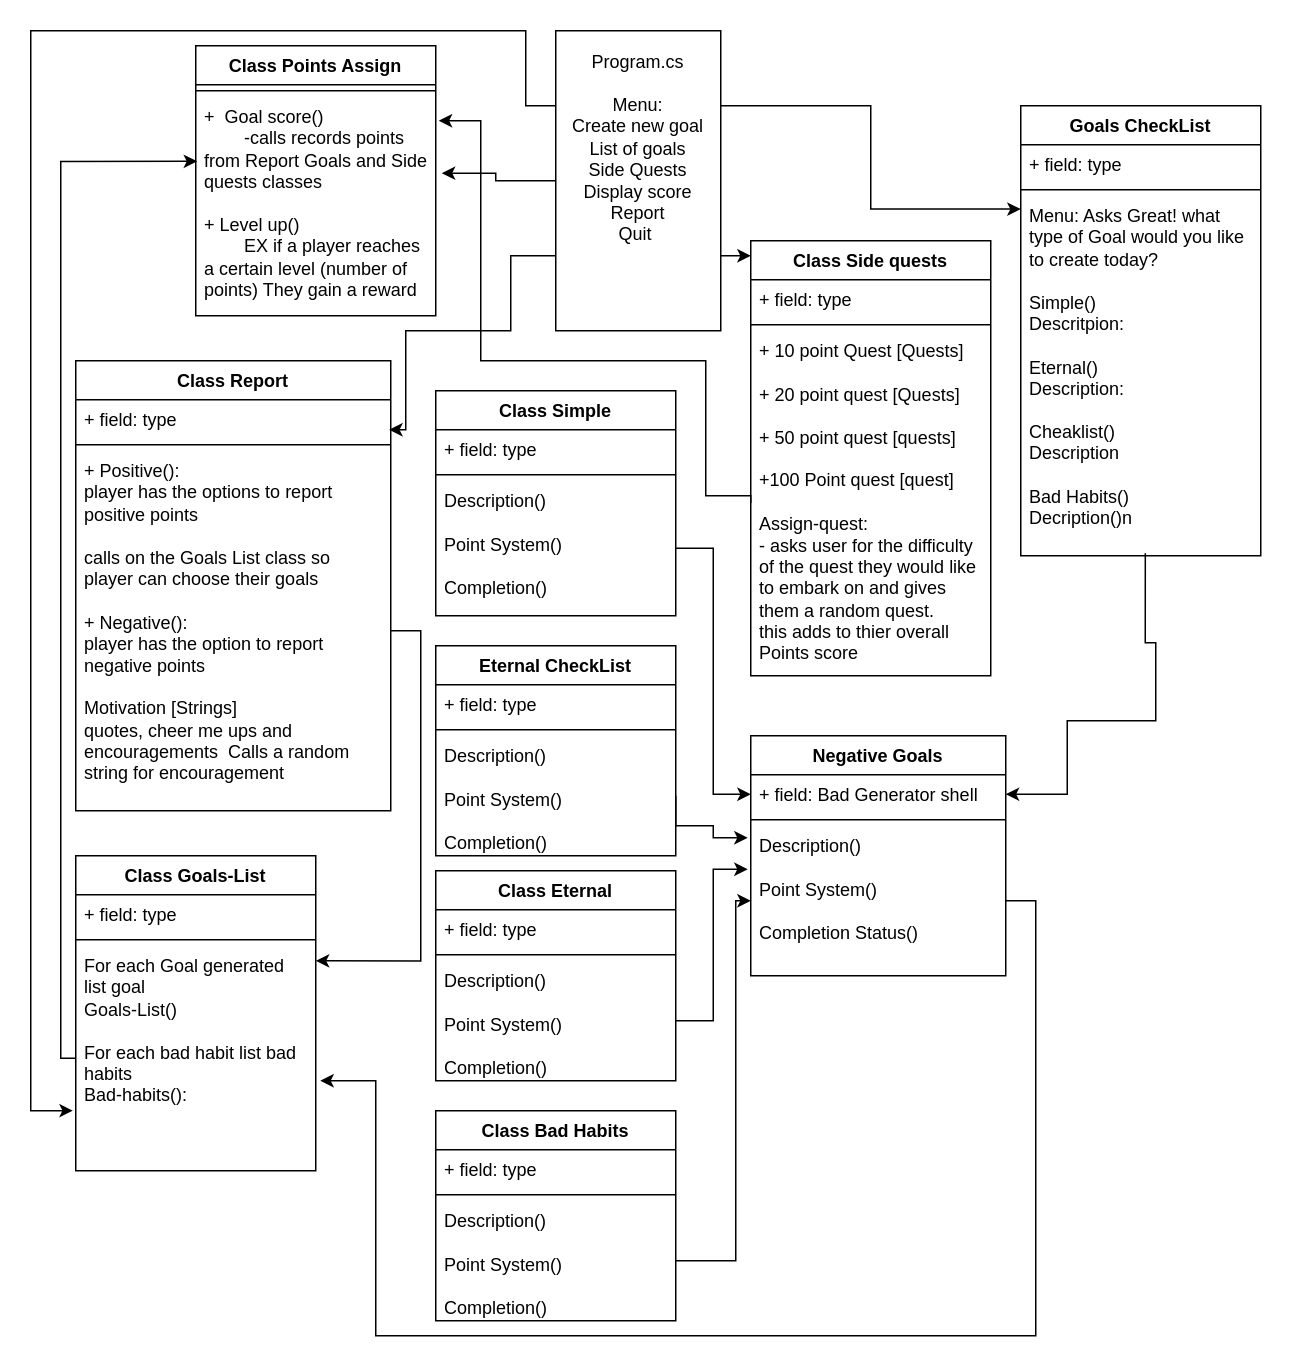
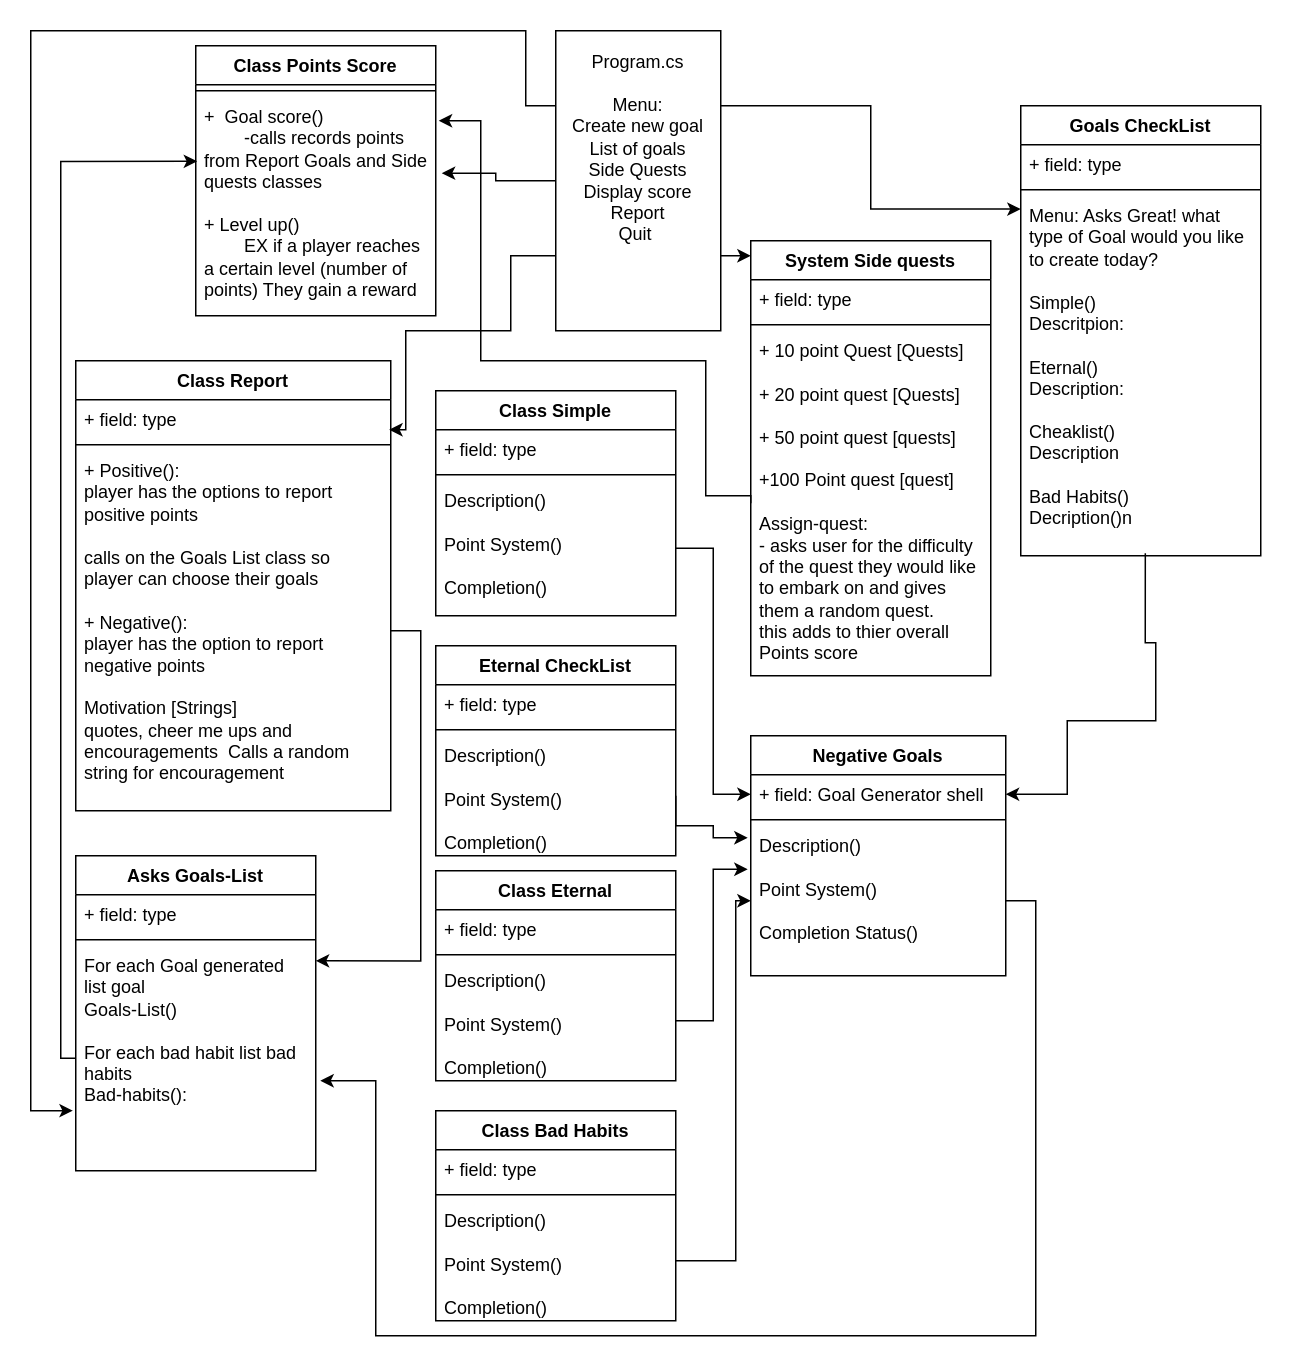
(316, 67) -> (316, 67)
(871, 262) -> (871, 262)
(880, 807) -> (880, 807)
(196, 877) -> (196, 877)
